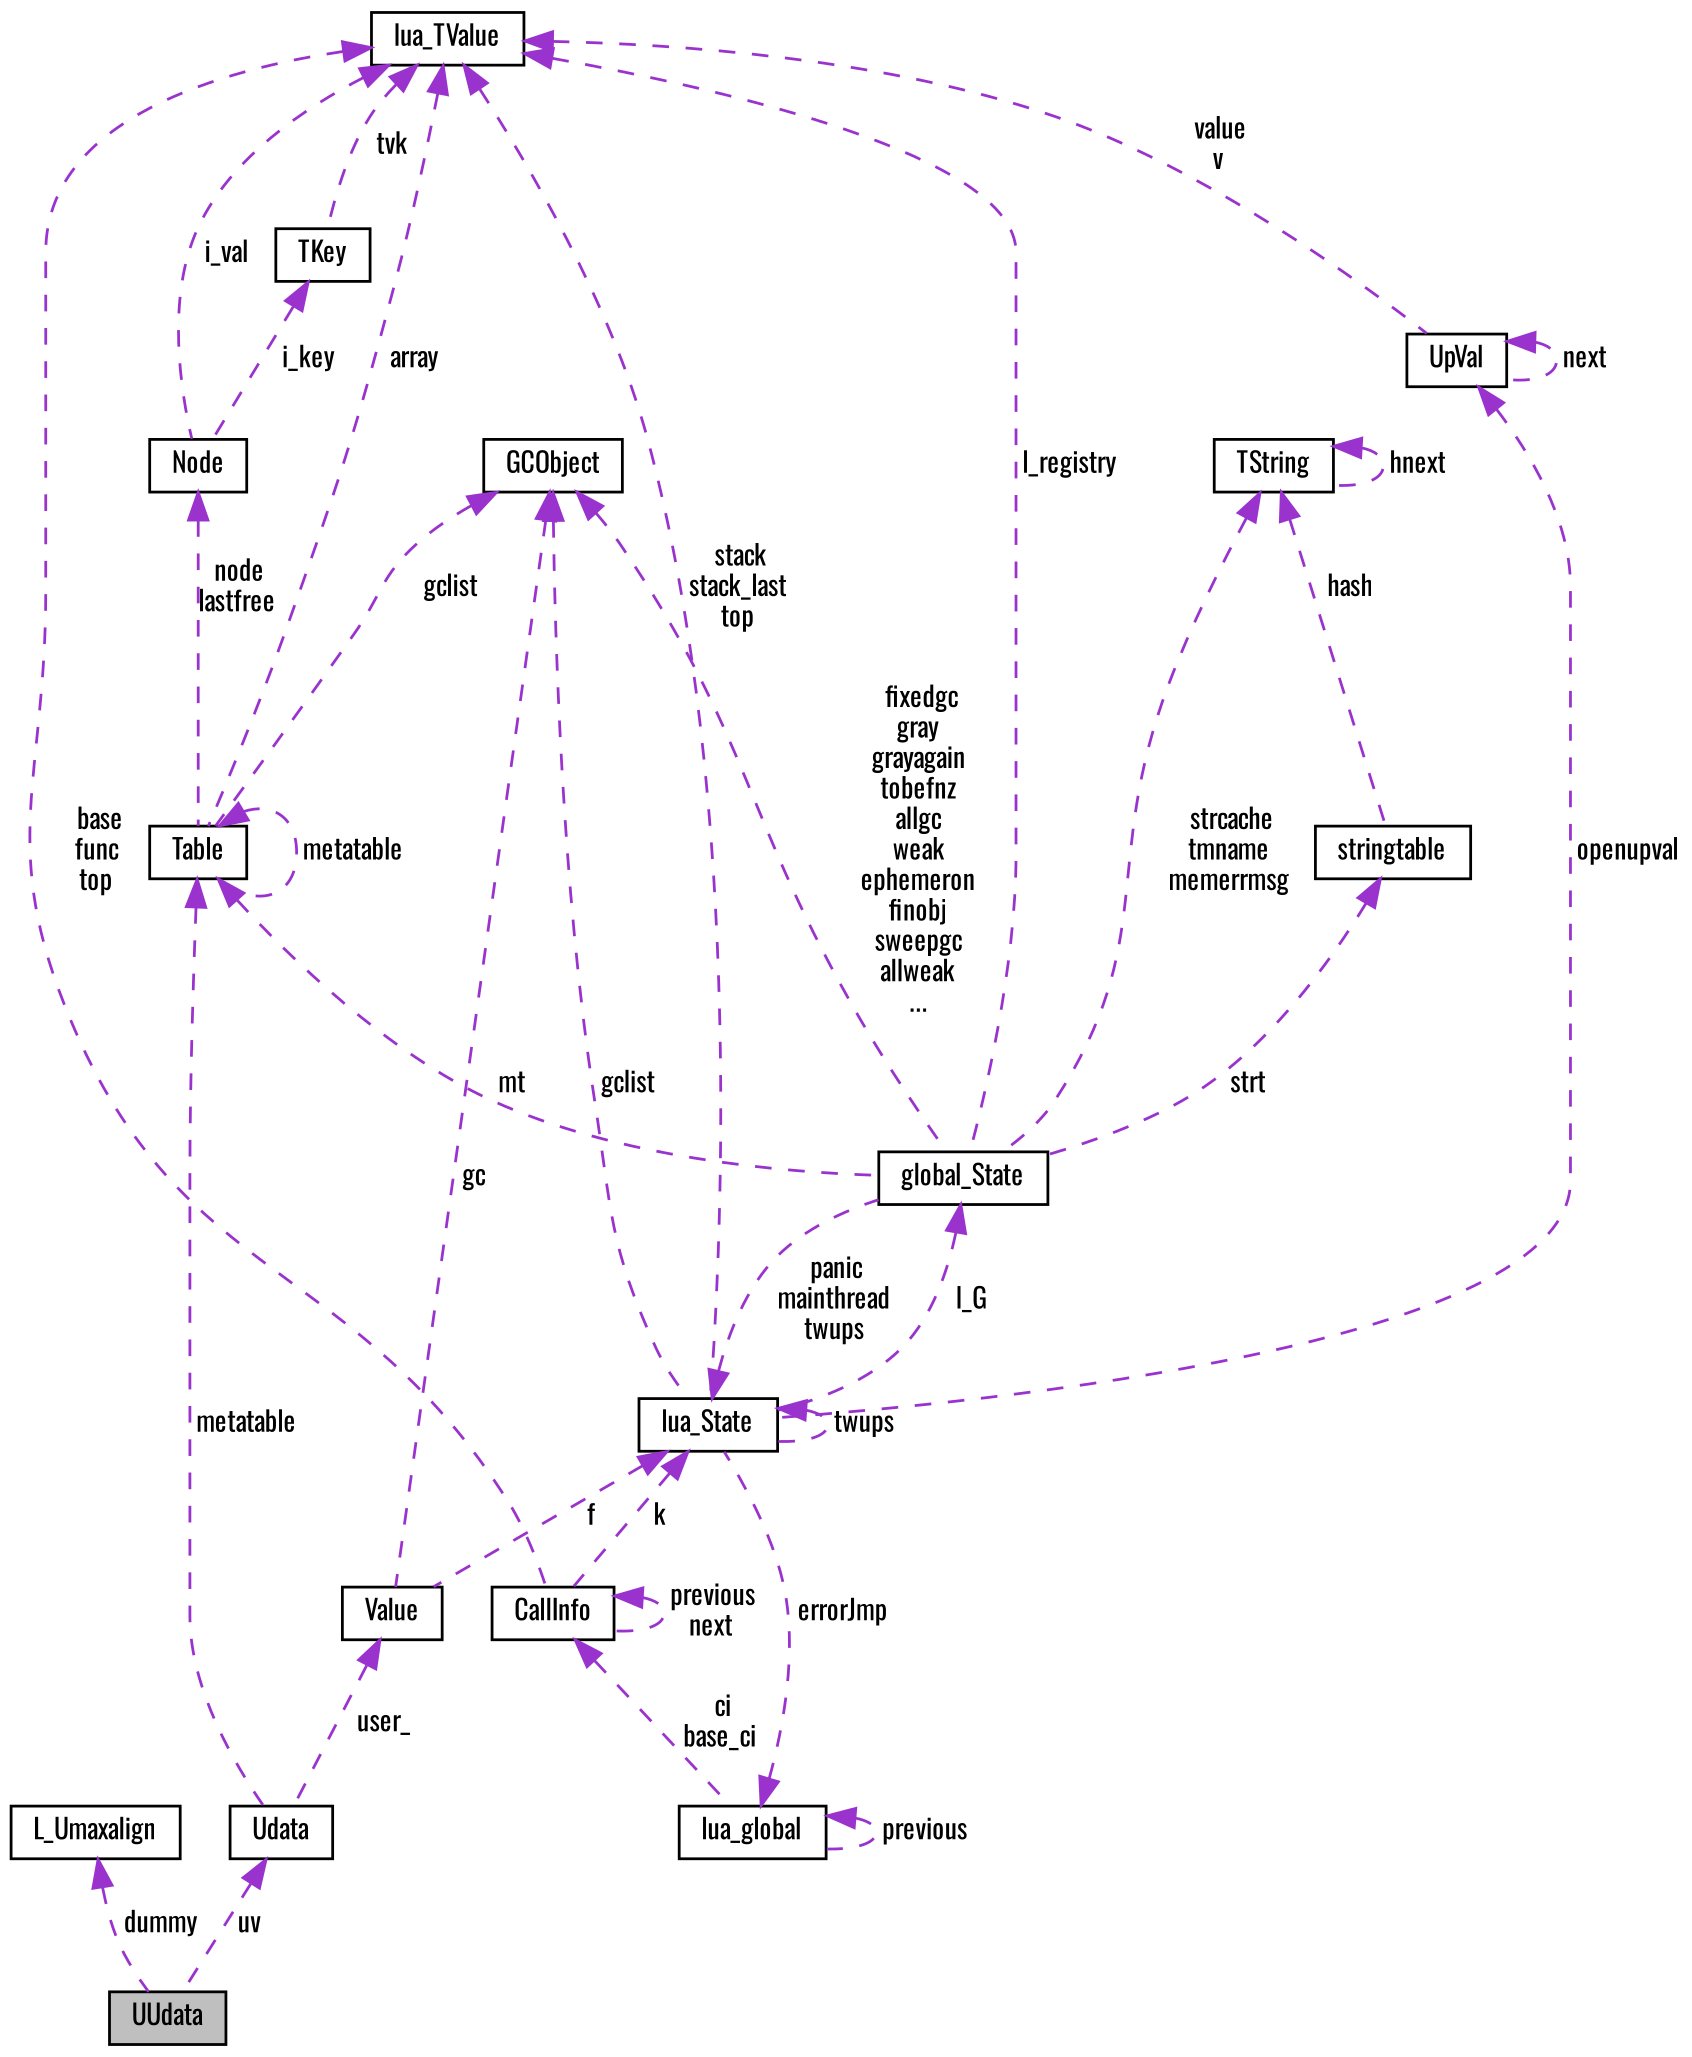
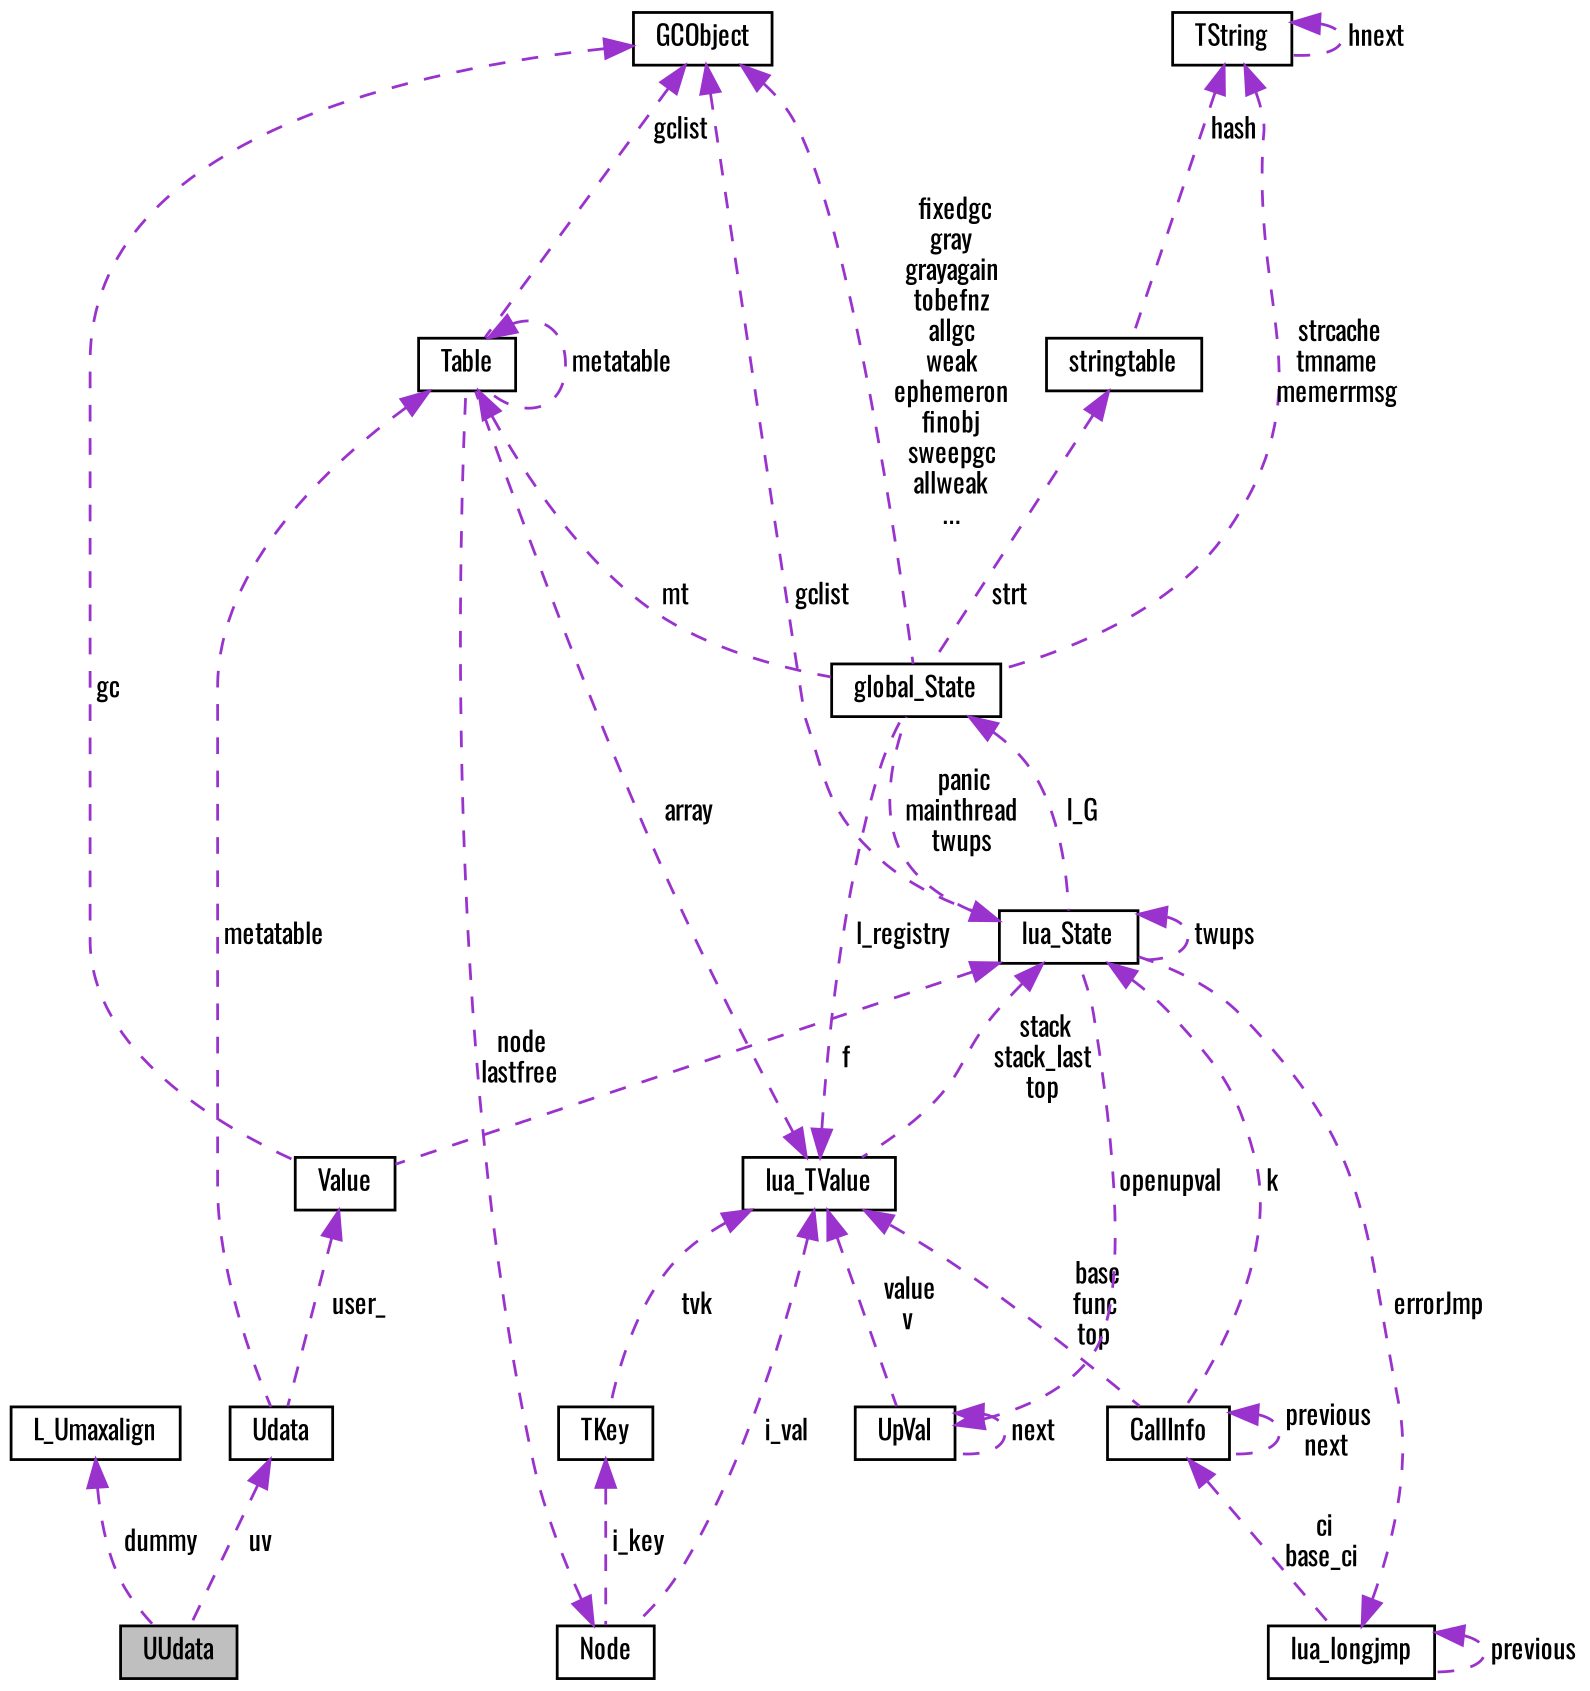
(700, 722) -> (952, 1080)
(753, 1832) -> (1351, 1652)
